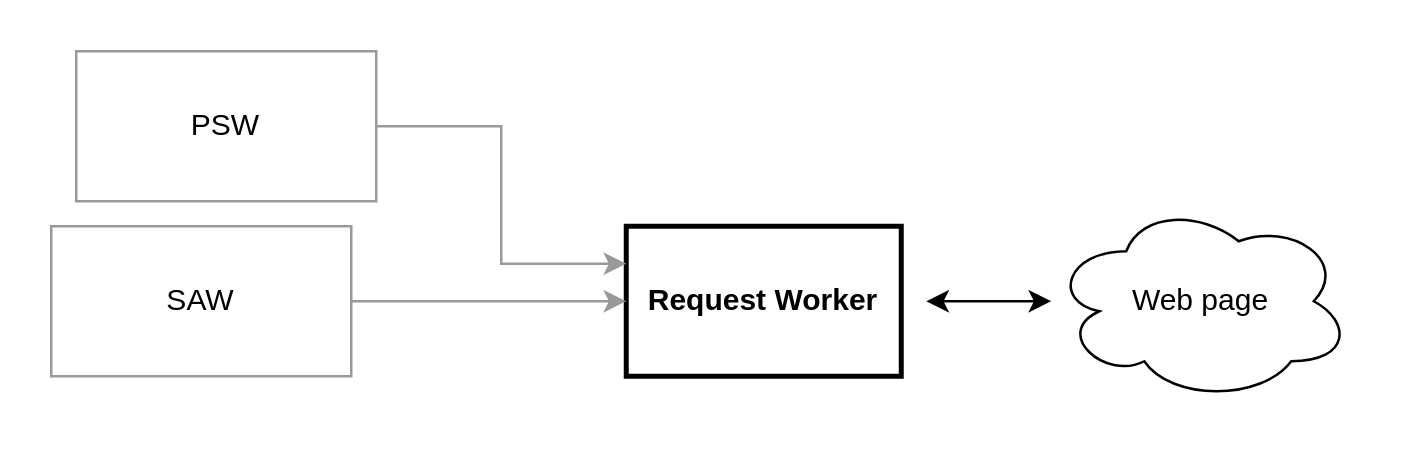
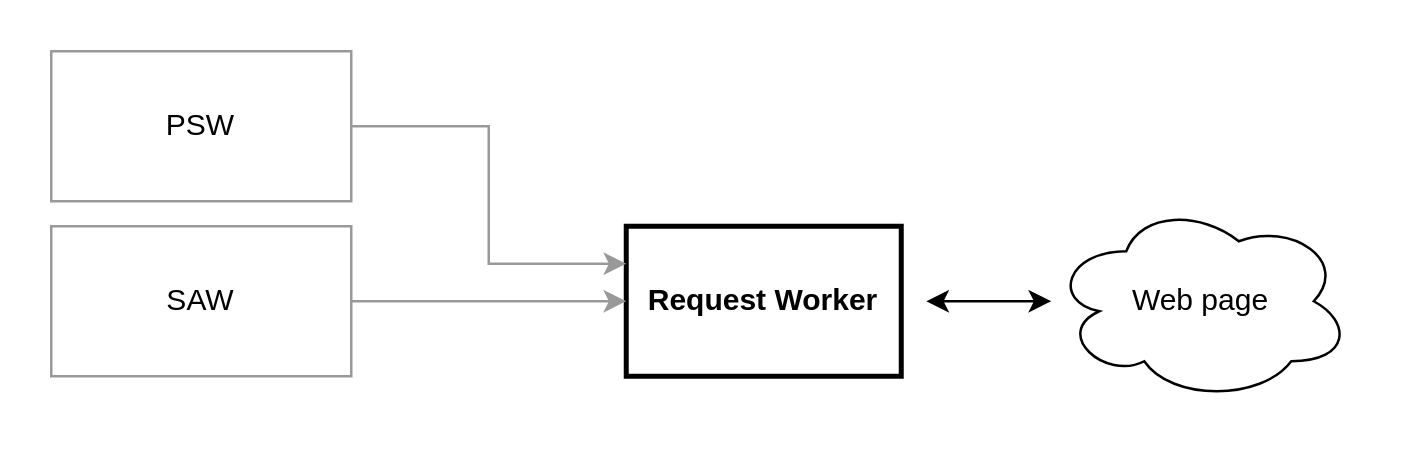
(226, 126) -> (201, 126)
